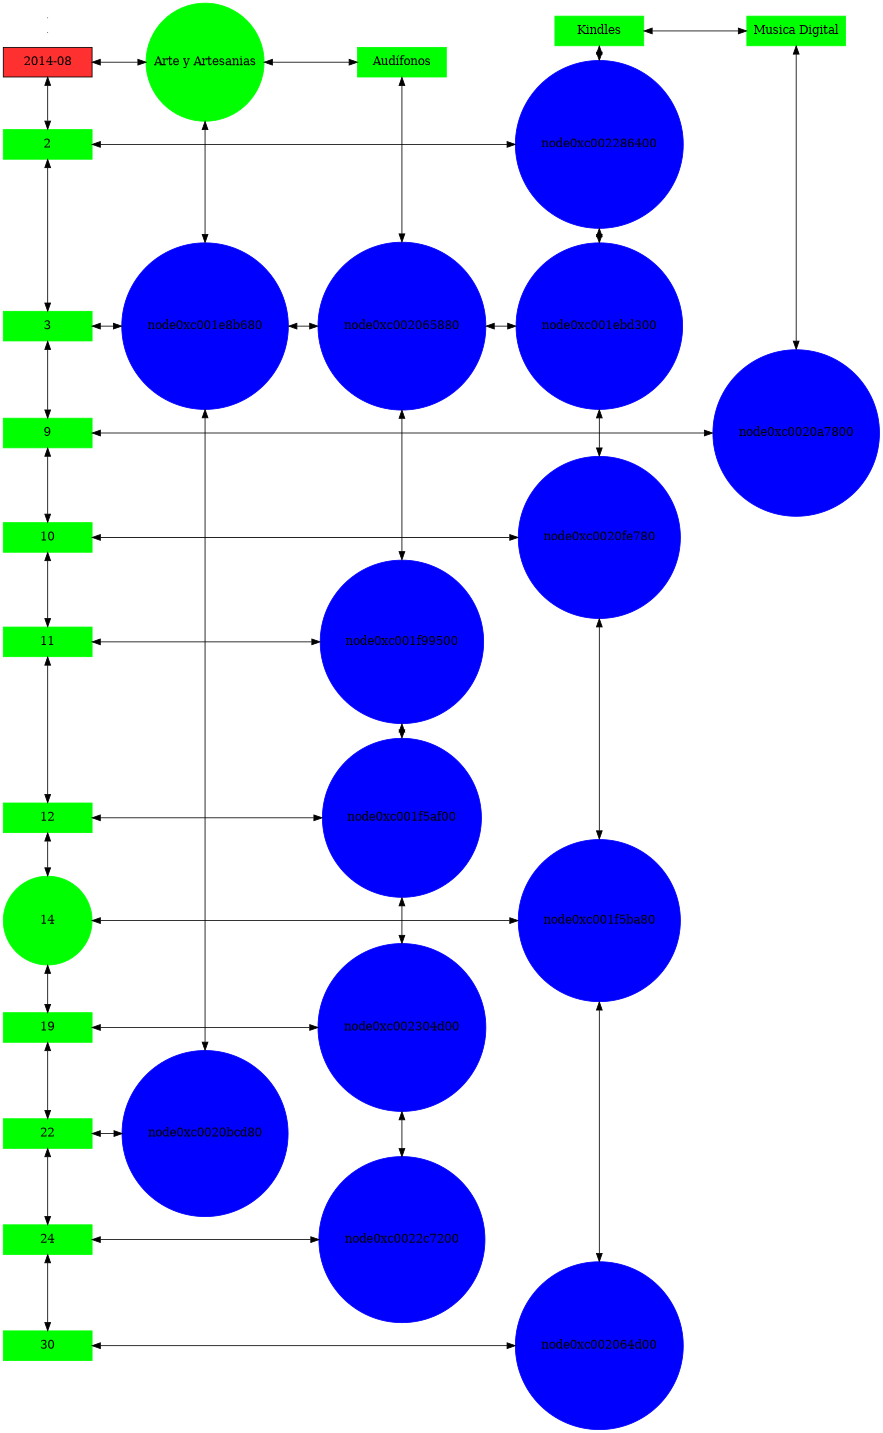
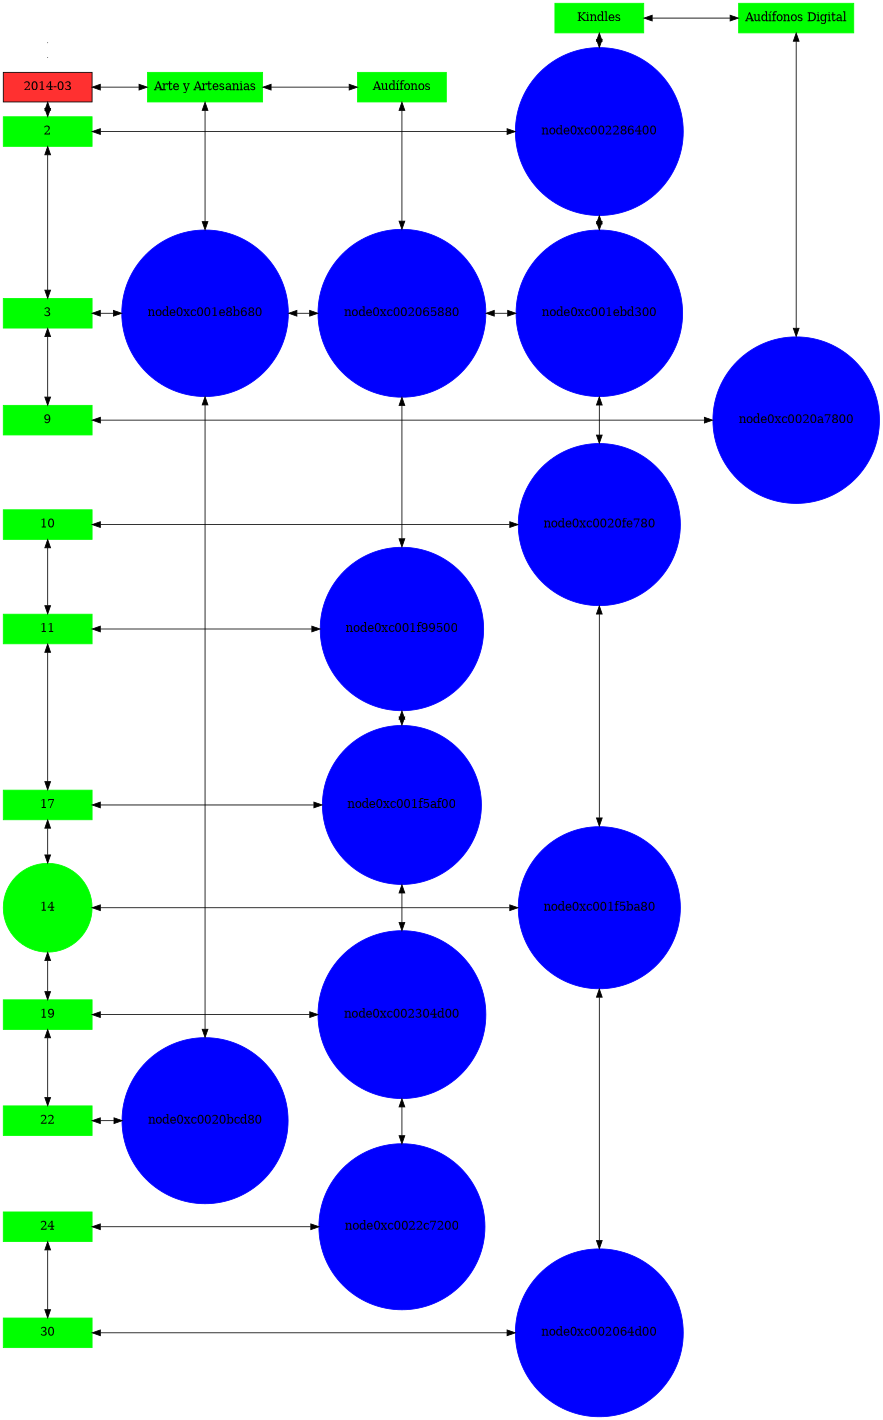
(796, 31) -> (796, 18)
(48, 62) -> (48, 87)
(205, 62) -> (205, 87)
(48, 485) -> none
(48, 818) -> (48, 805)
(48, 1187) -> none
